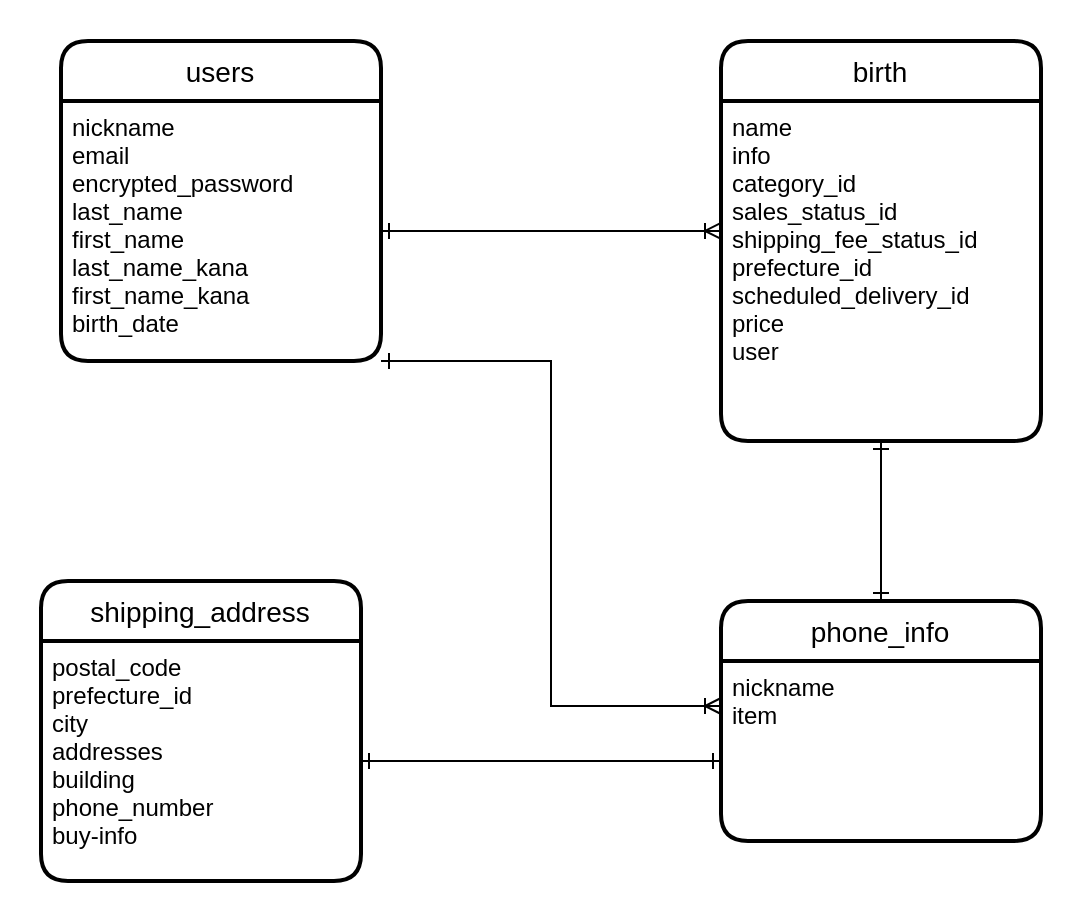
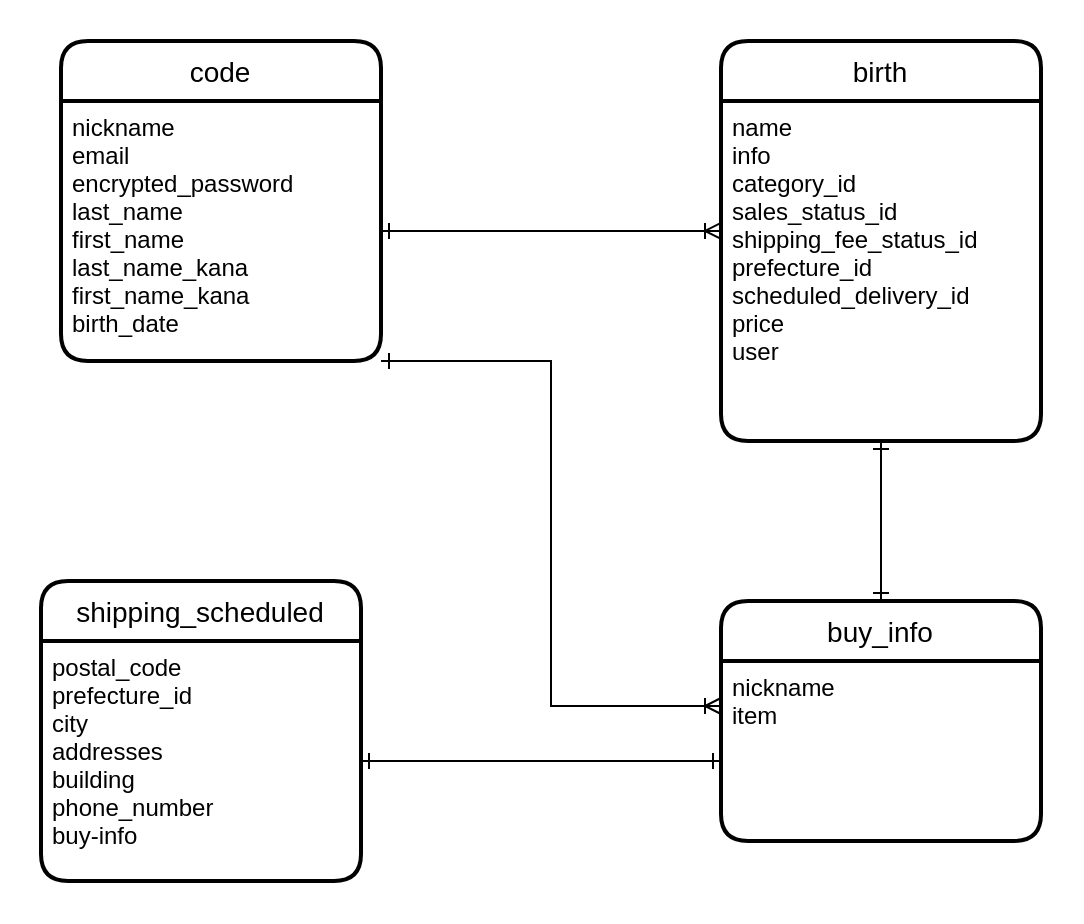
(220, 73) -> (220, 73)
(200, 613) -> (200, 613)
(880, 633) -> (880, 633)
